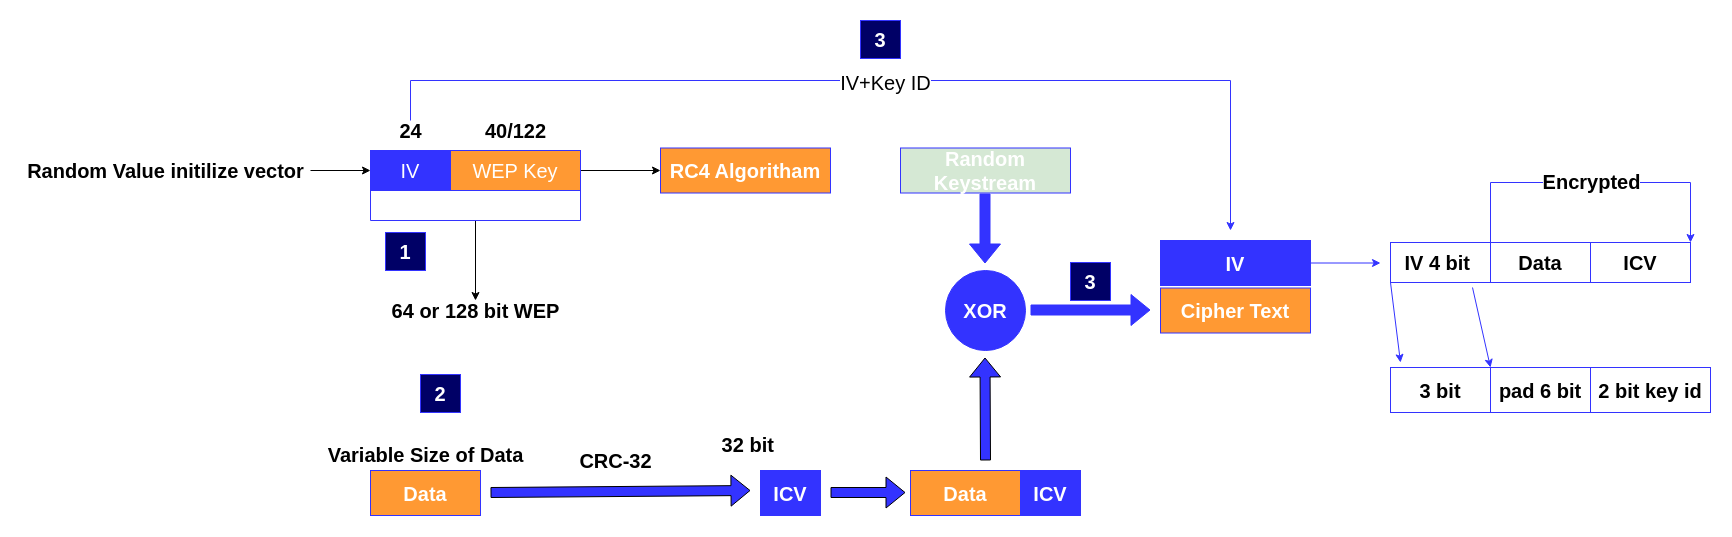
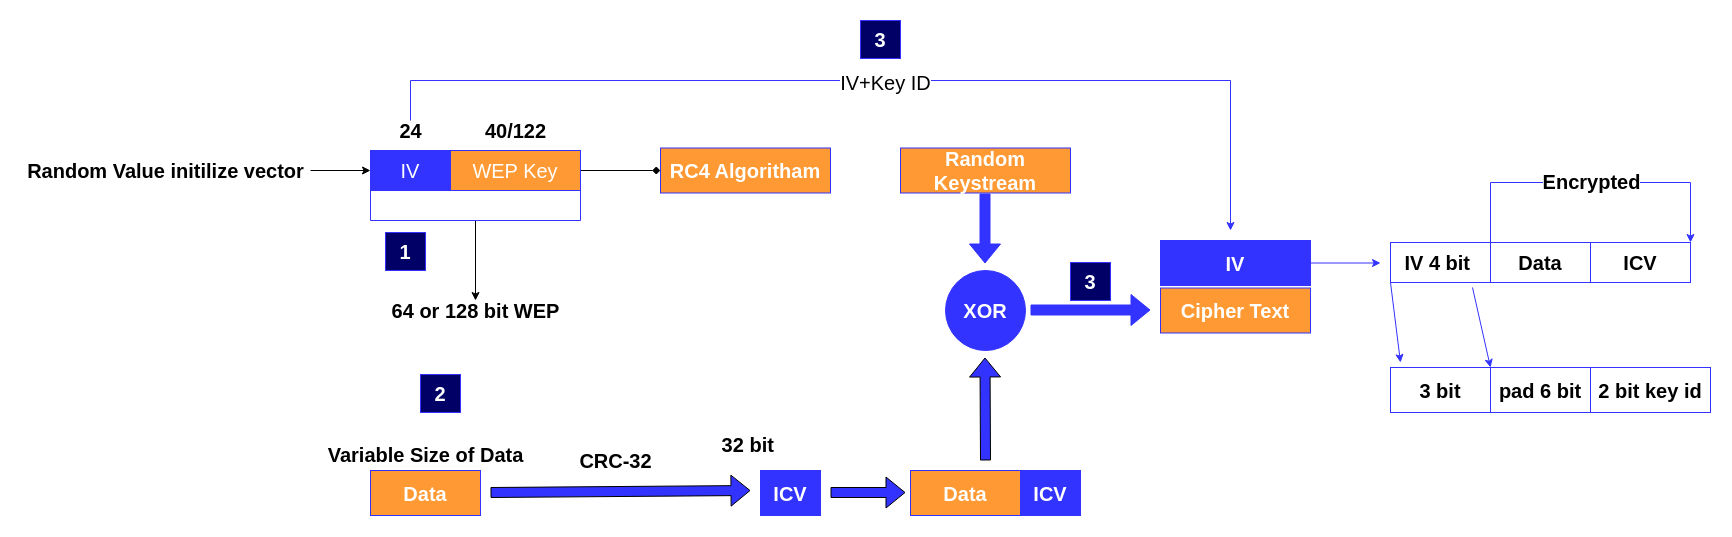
(652, 171) -> (652, 171)
(986, 171) -> (986, 171)
